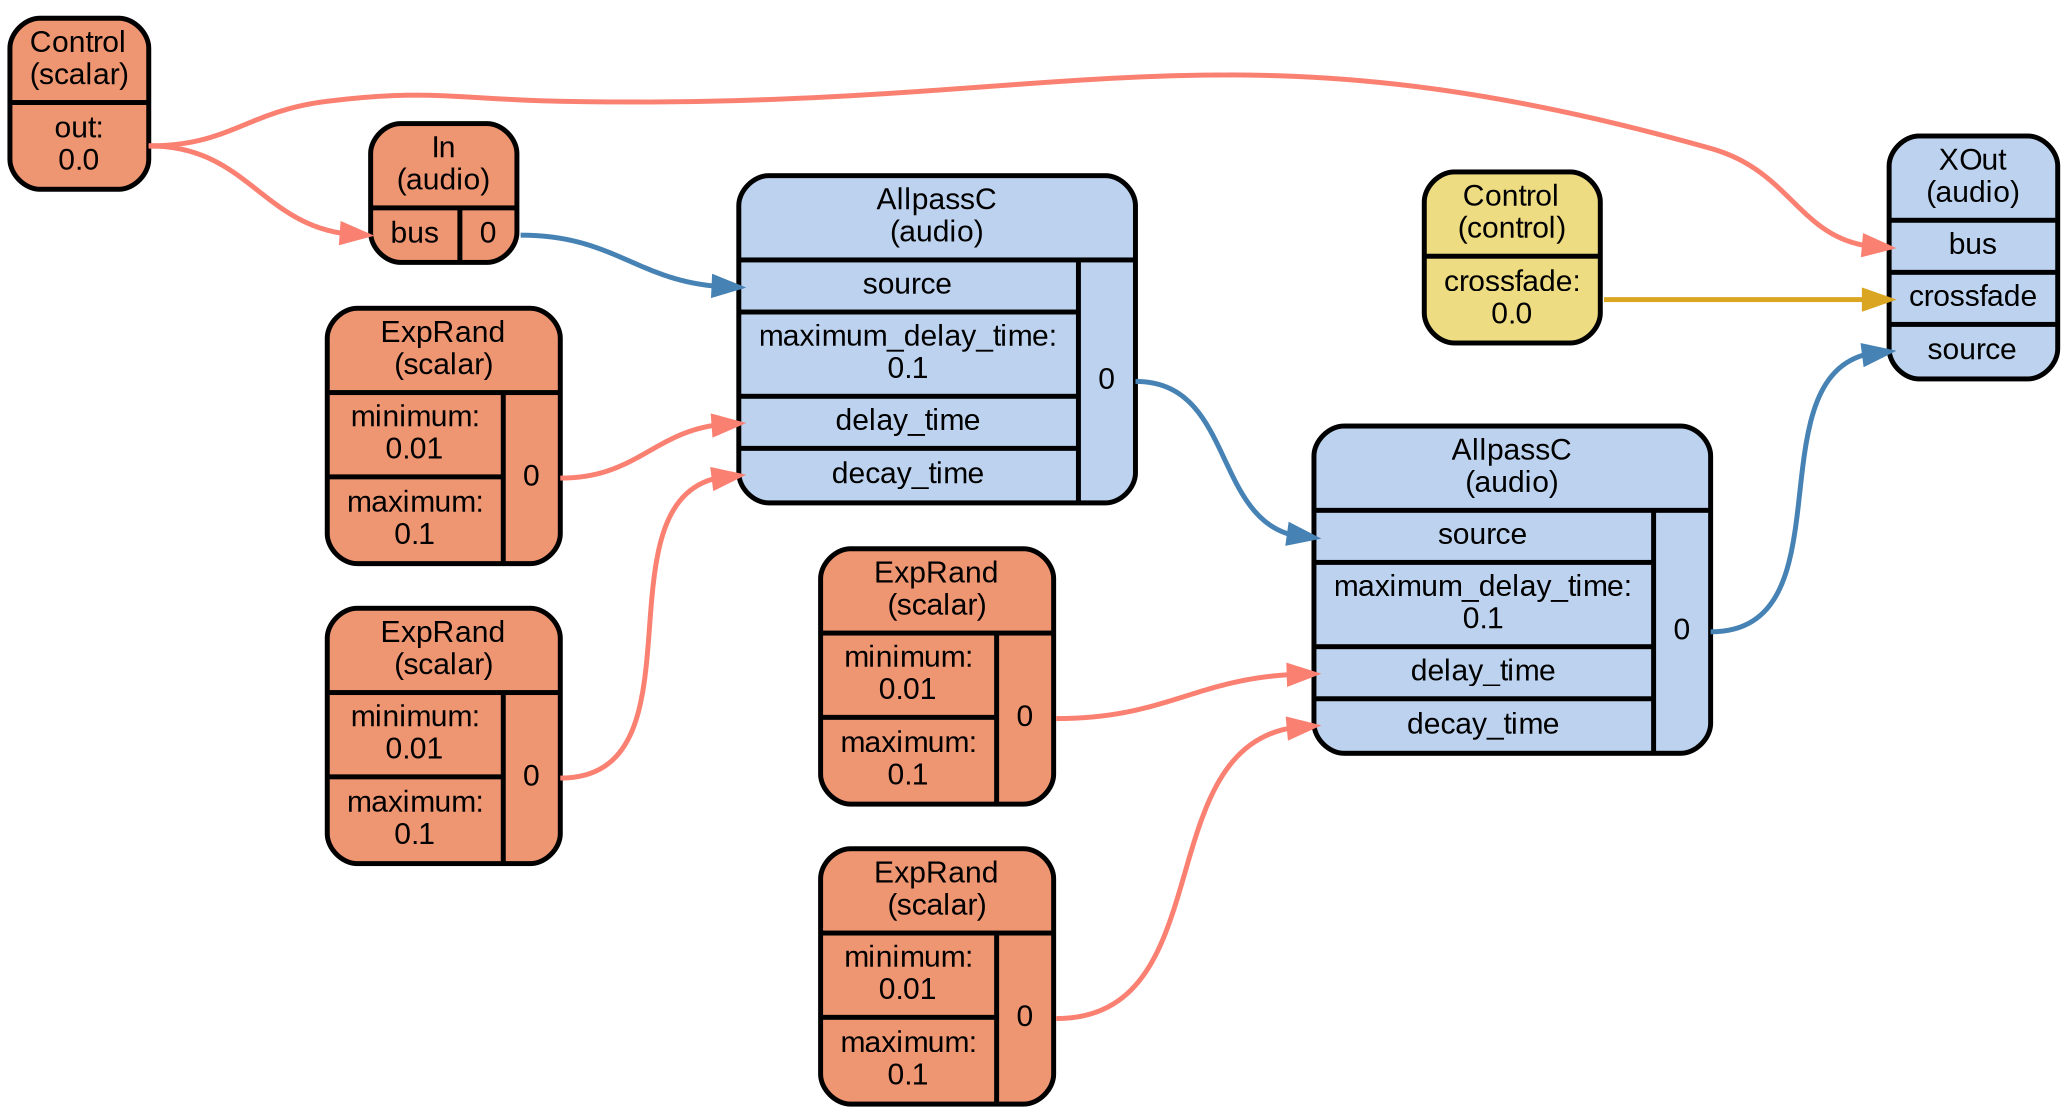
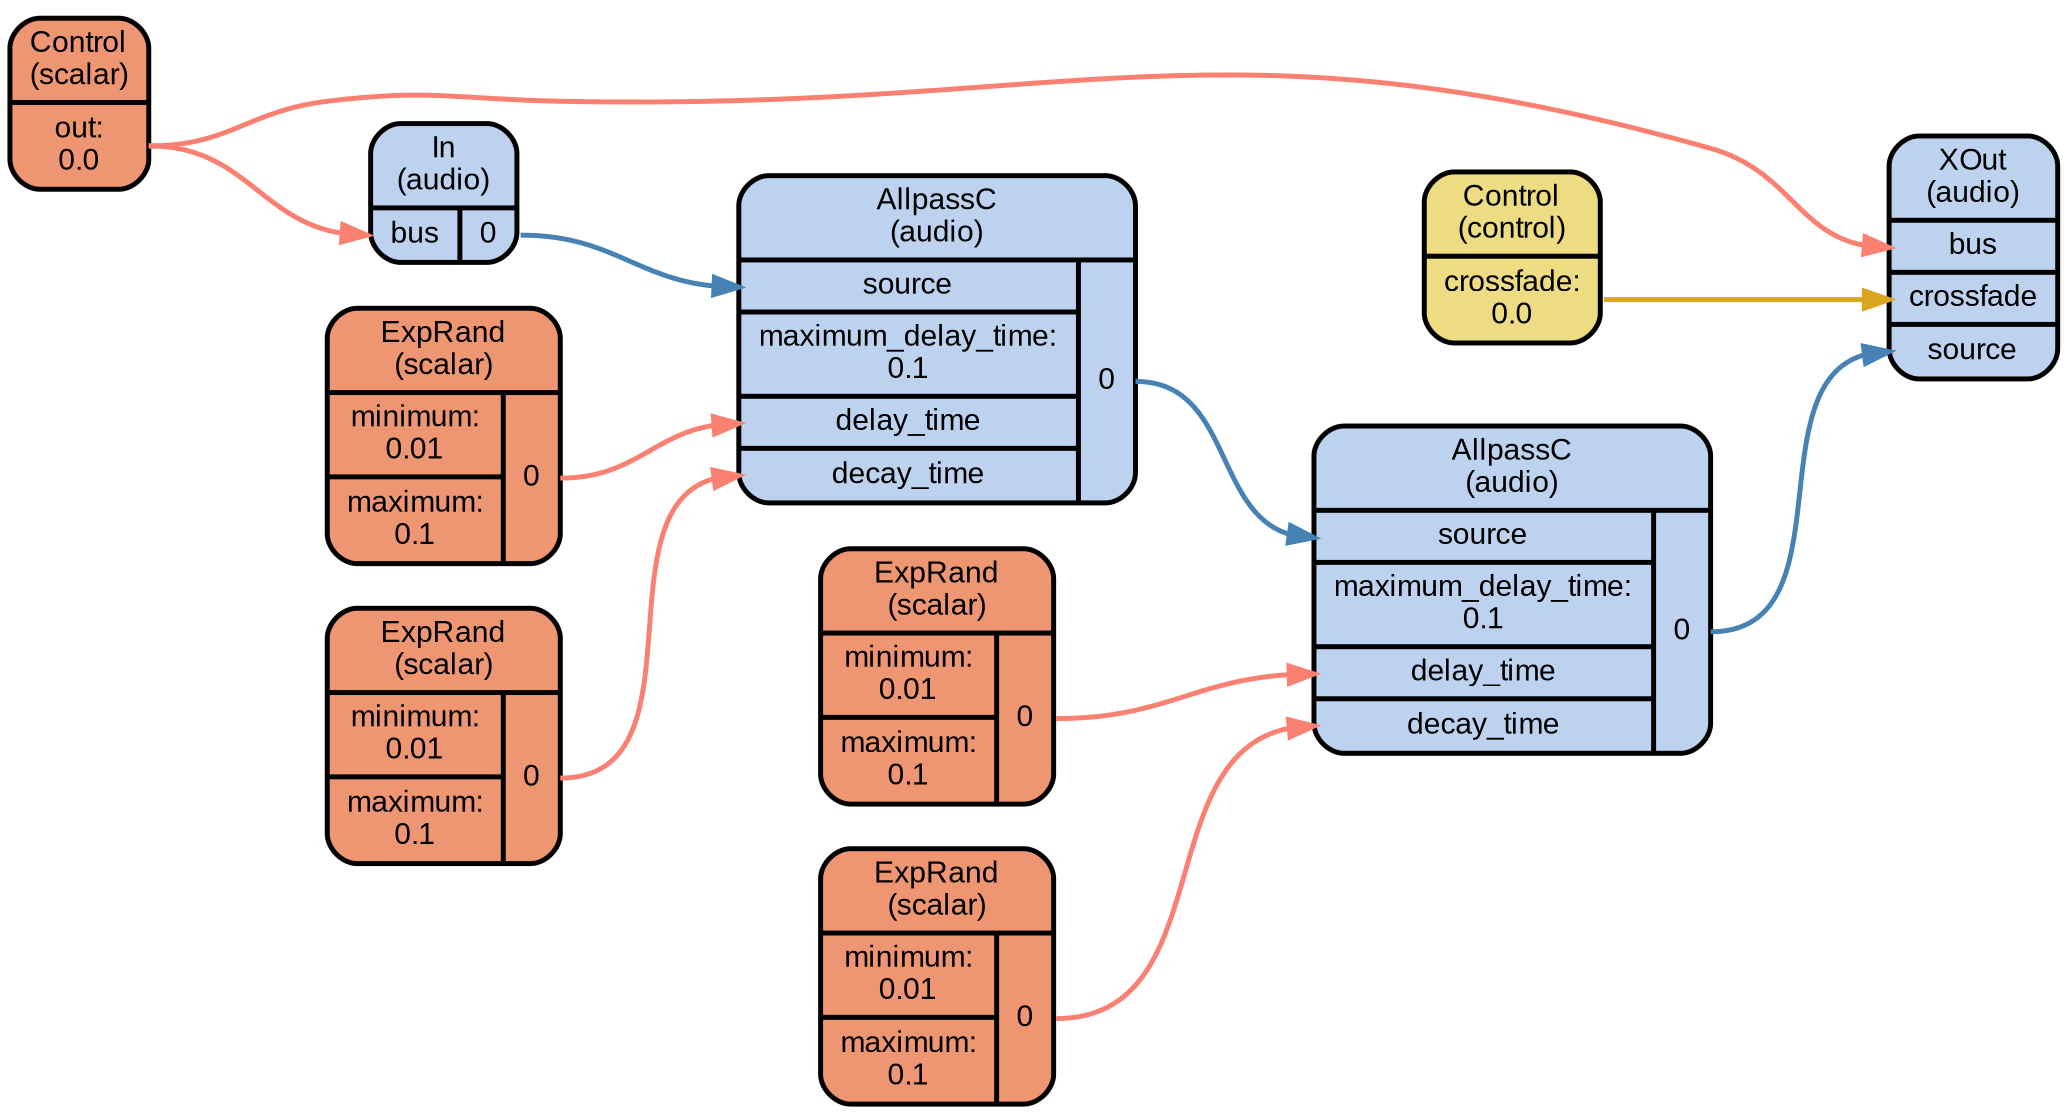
(444, 193) -> (444, 193)
